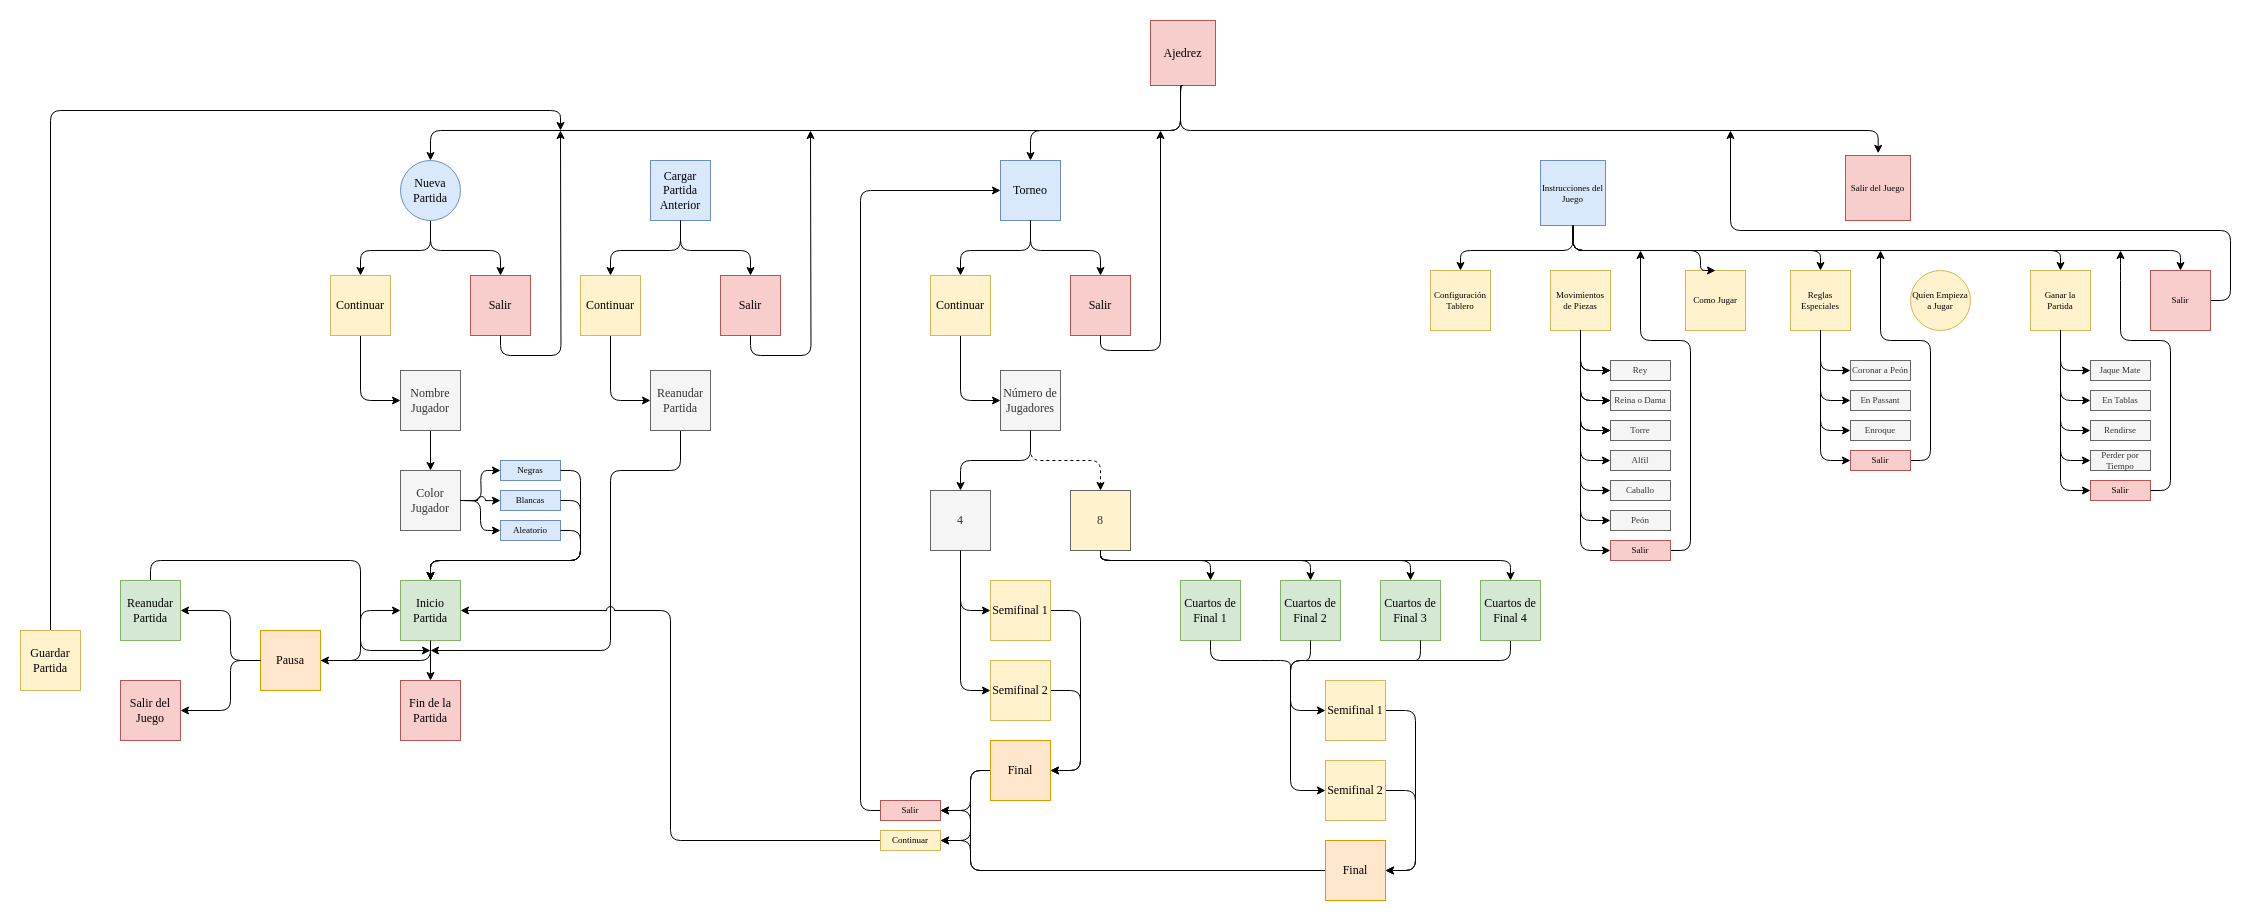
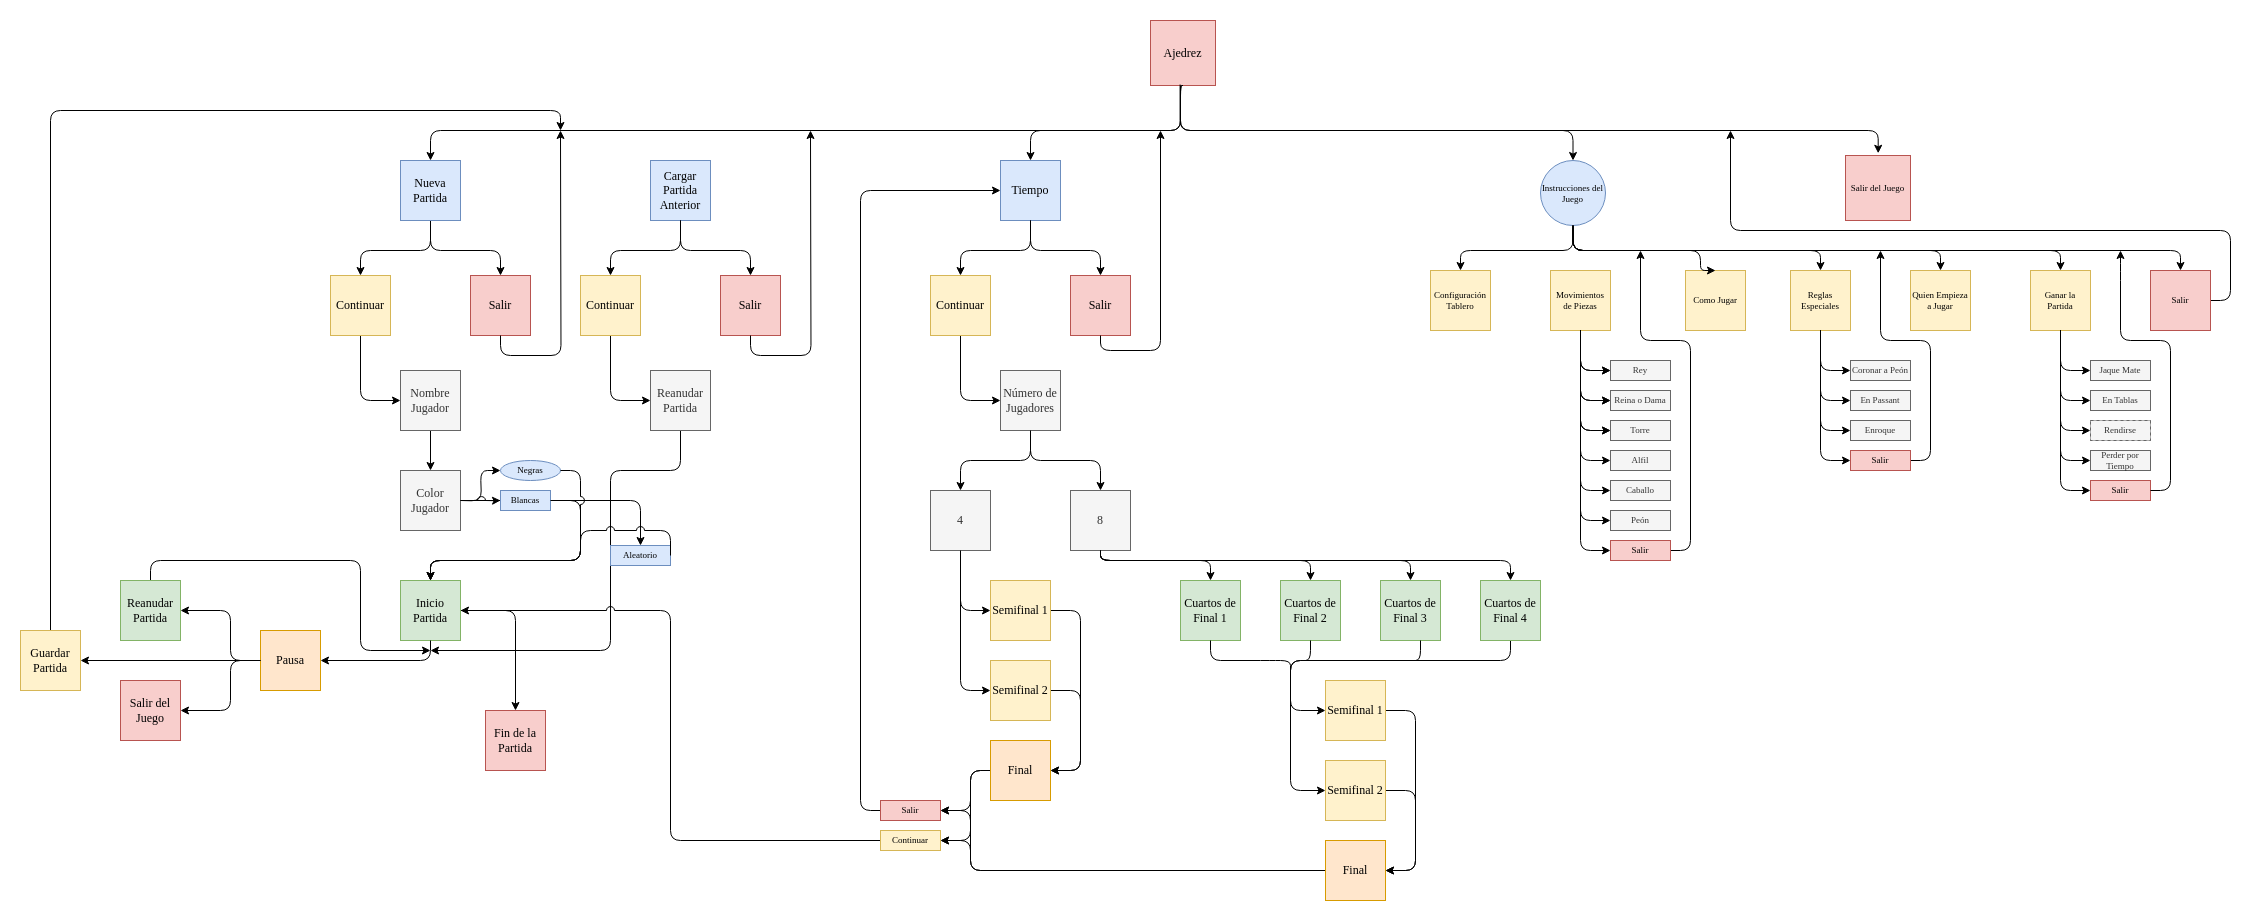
none -> (1573, 144)
(431, 191) -> (431, 191)
(1031, 191) -> (1031, 191)
(1573, 193) -> (1573, 193)
none -> (1941, 257)
(1941, 301) -> (1941, 301)
(2121, 431) -> (2121, 431)
(1073, 461) -> (1073, 461)
(531, 471) -> (531, 471)
(531, 501) -> (526, 501)
(1101, 521) -> (1101, 521)
(531, 531) -> (641, 556)
(379, 611) -> (160, 661)
(431, 711) -> (516, 741)
